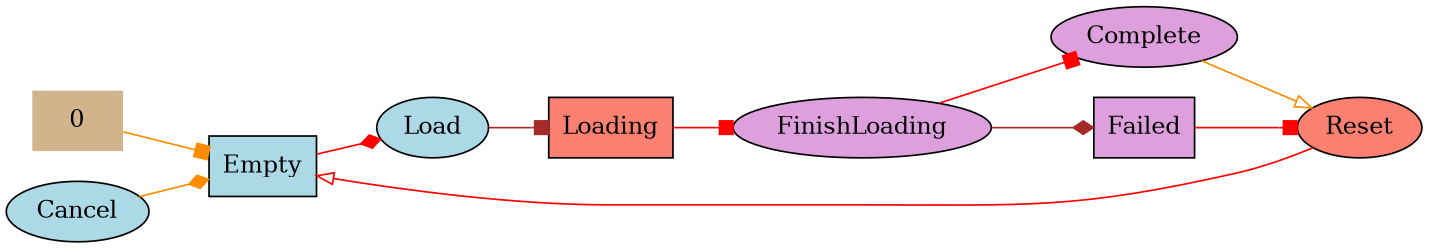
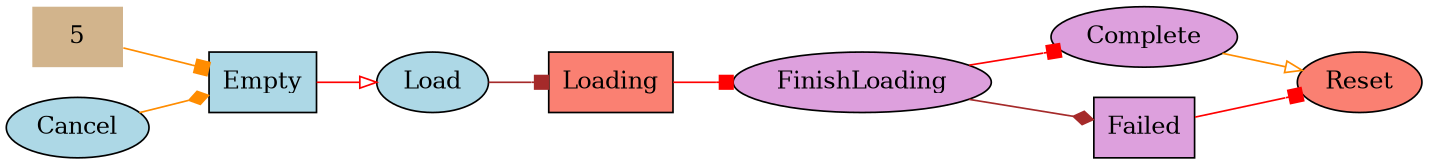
(78, 121) -> (78, 37)
(339, 149) -> (338, 82)
(826, 205) -> none
